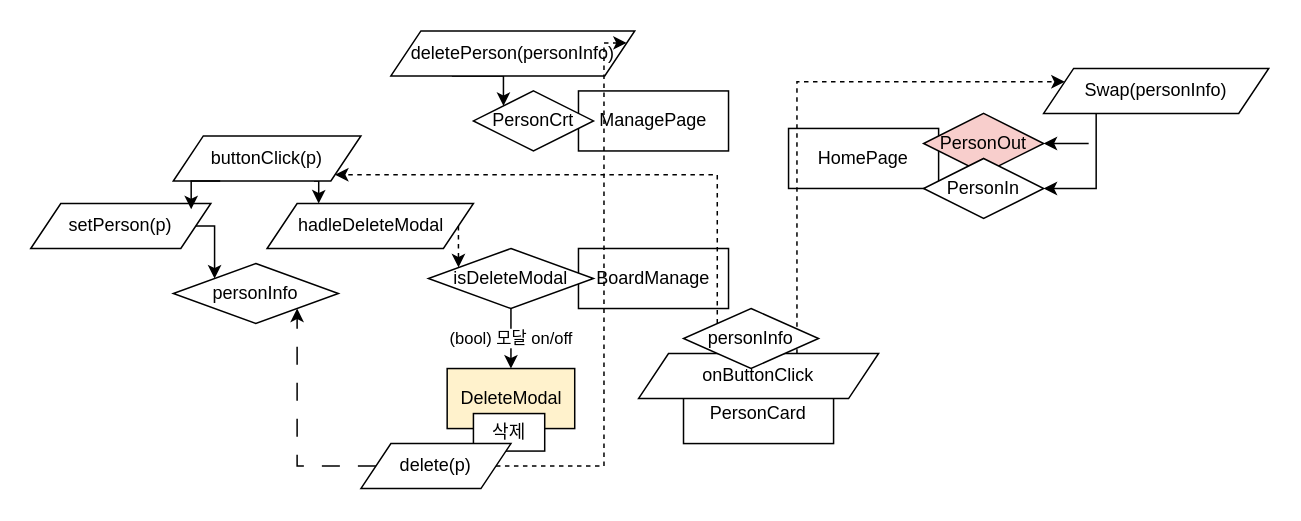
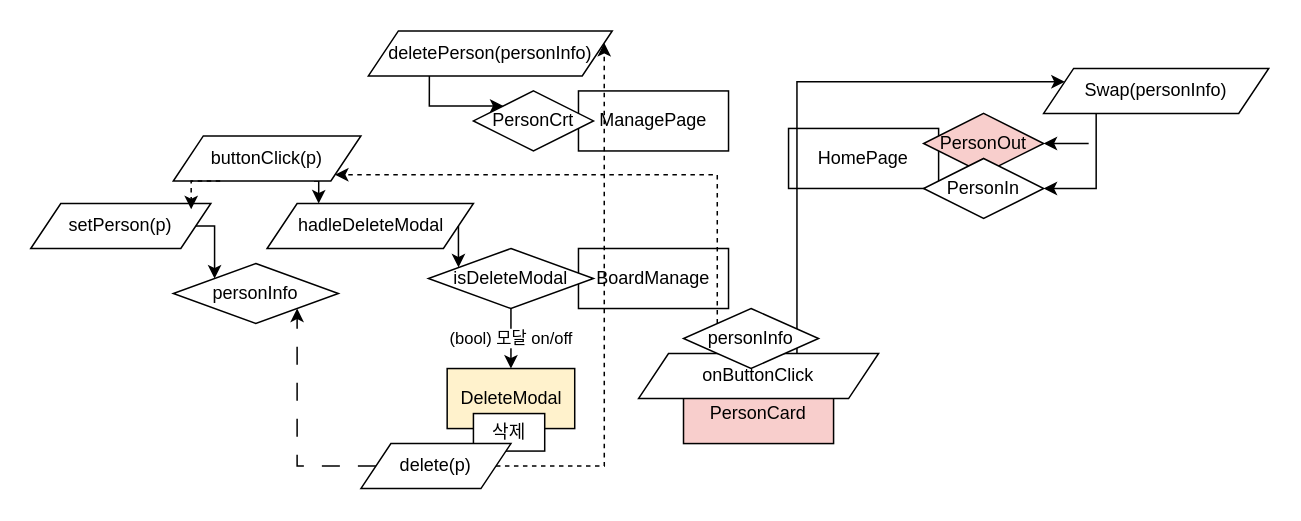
(513, 53) -> (490, 53)
(802, 82) -> (802, 82)
(191, 190) -> (191, 190)
(458, 241) -> (458, 241)
(758, 413) -> (758, 413)
